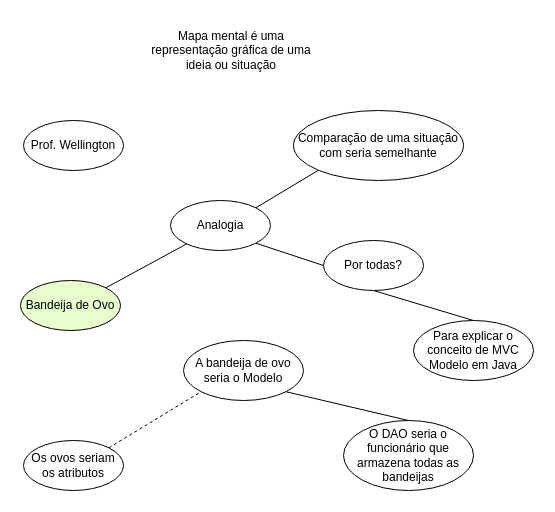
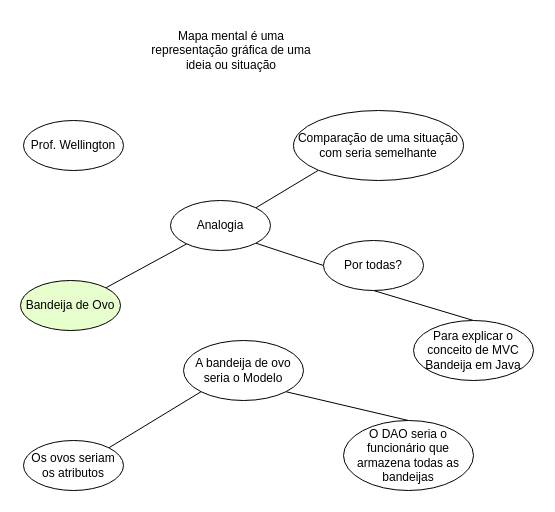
(474, 351) -> (474, 351)
(155, 420) -> (155, 420)
